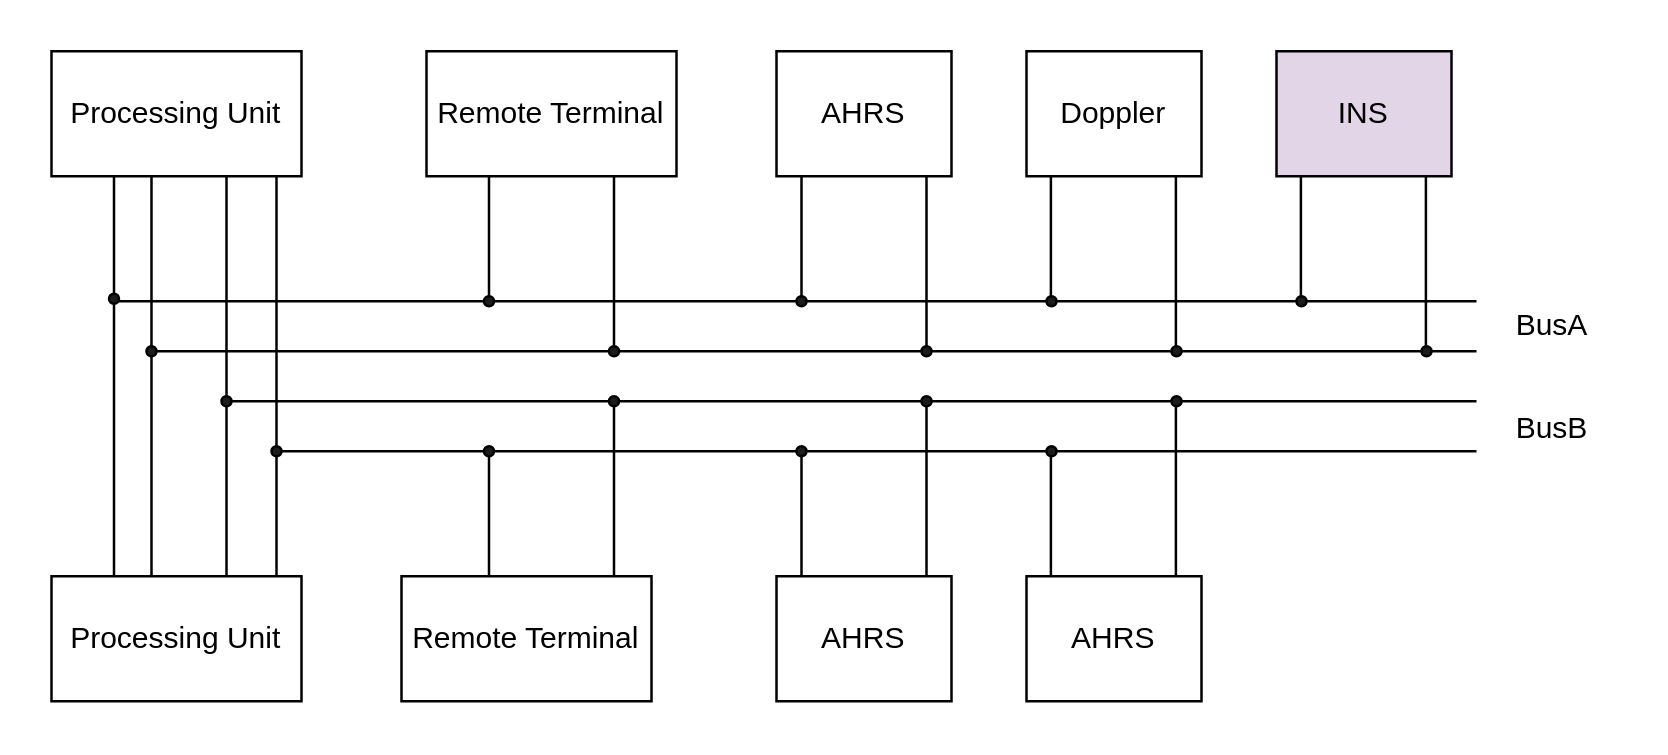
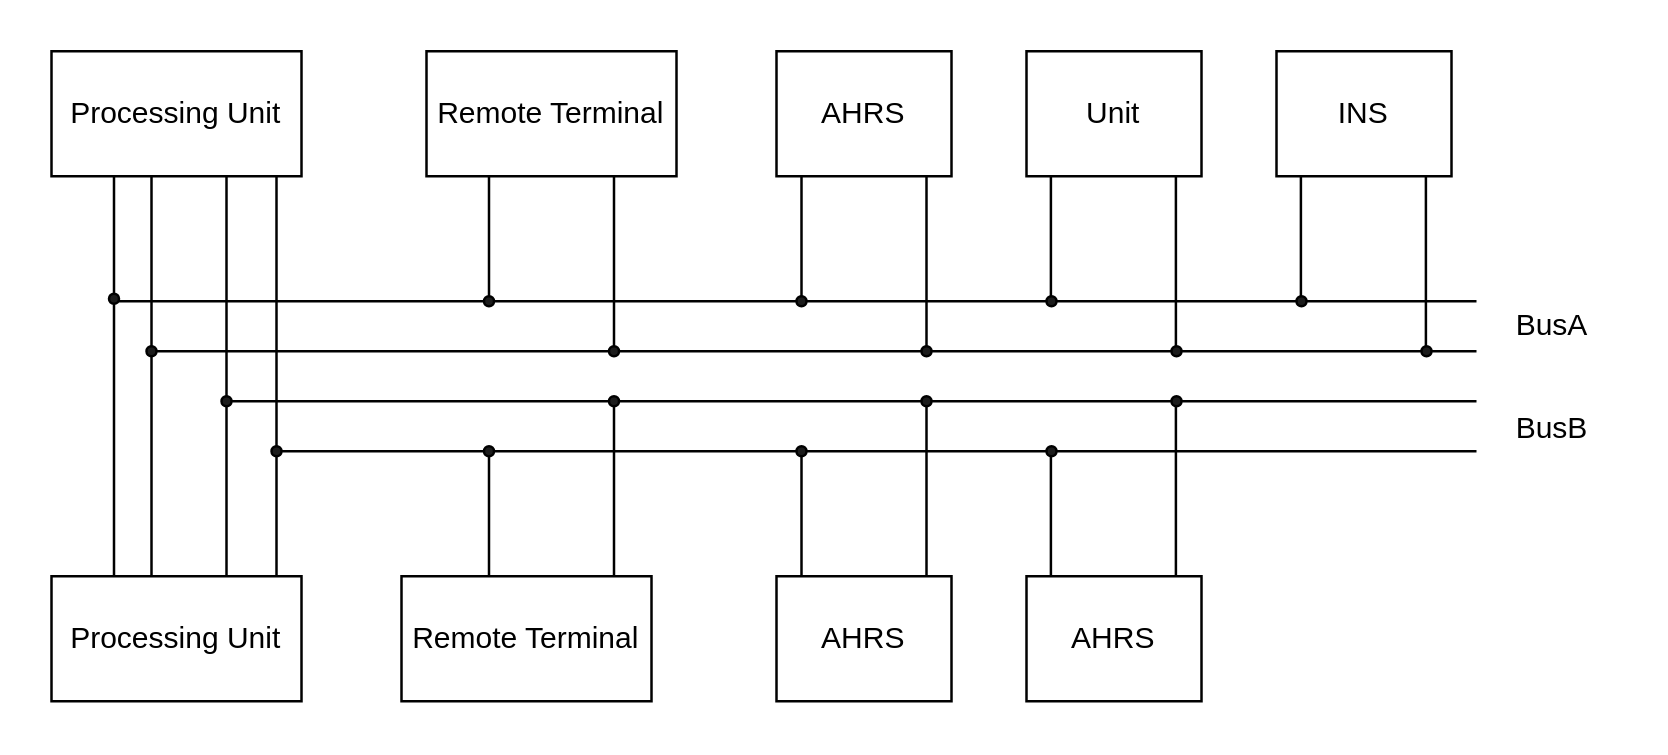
(1114, 114) -> (1114, 114)
(1364, 114) -> (1364, 114)
